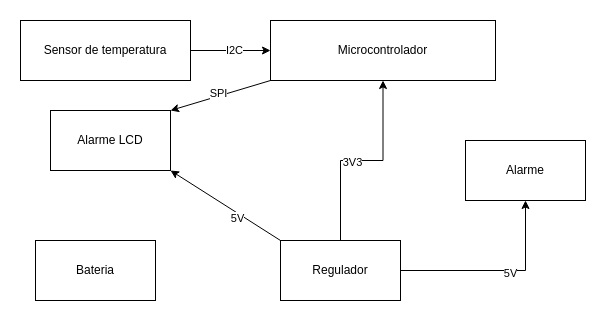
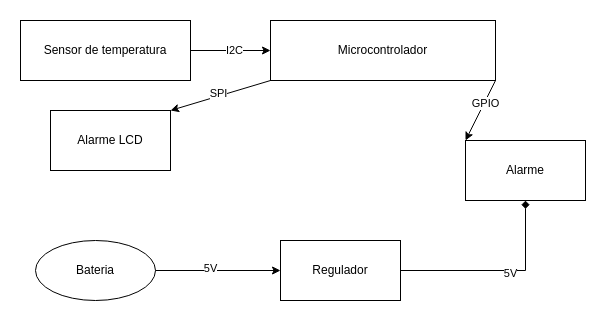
none -> (482, 108)
(358, 161) -> none
(228, 207) -> none
(526, 209) -> (526, 209)
(96, 271) -> (96, 271)
none -> (215, 271)
